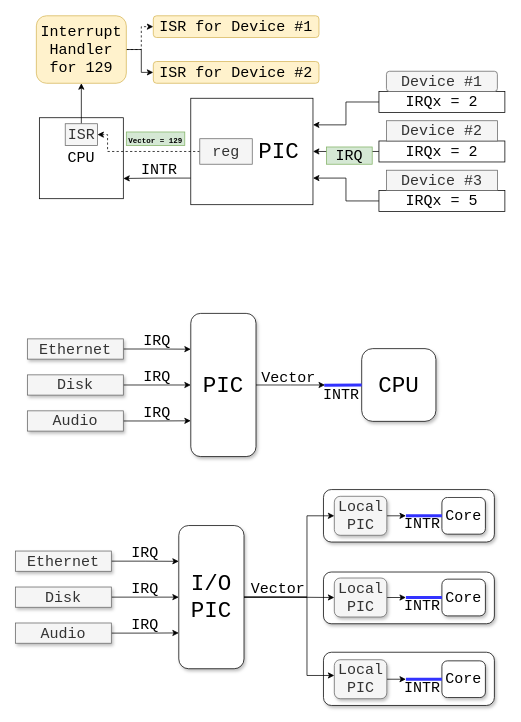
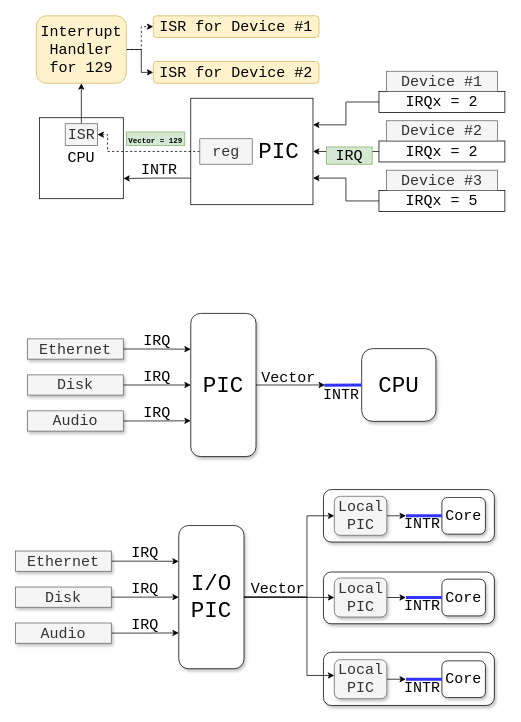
(442, 81) -> (442, 81)
